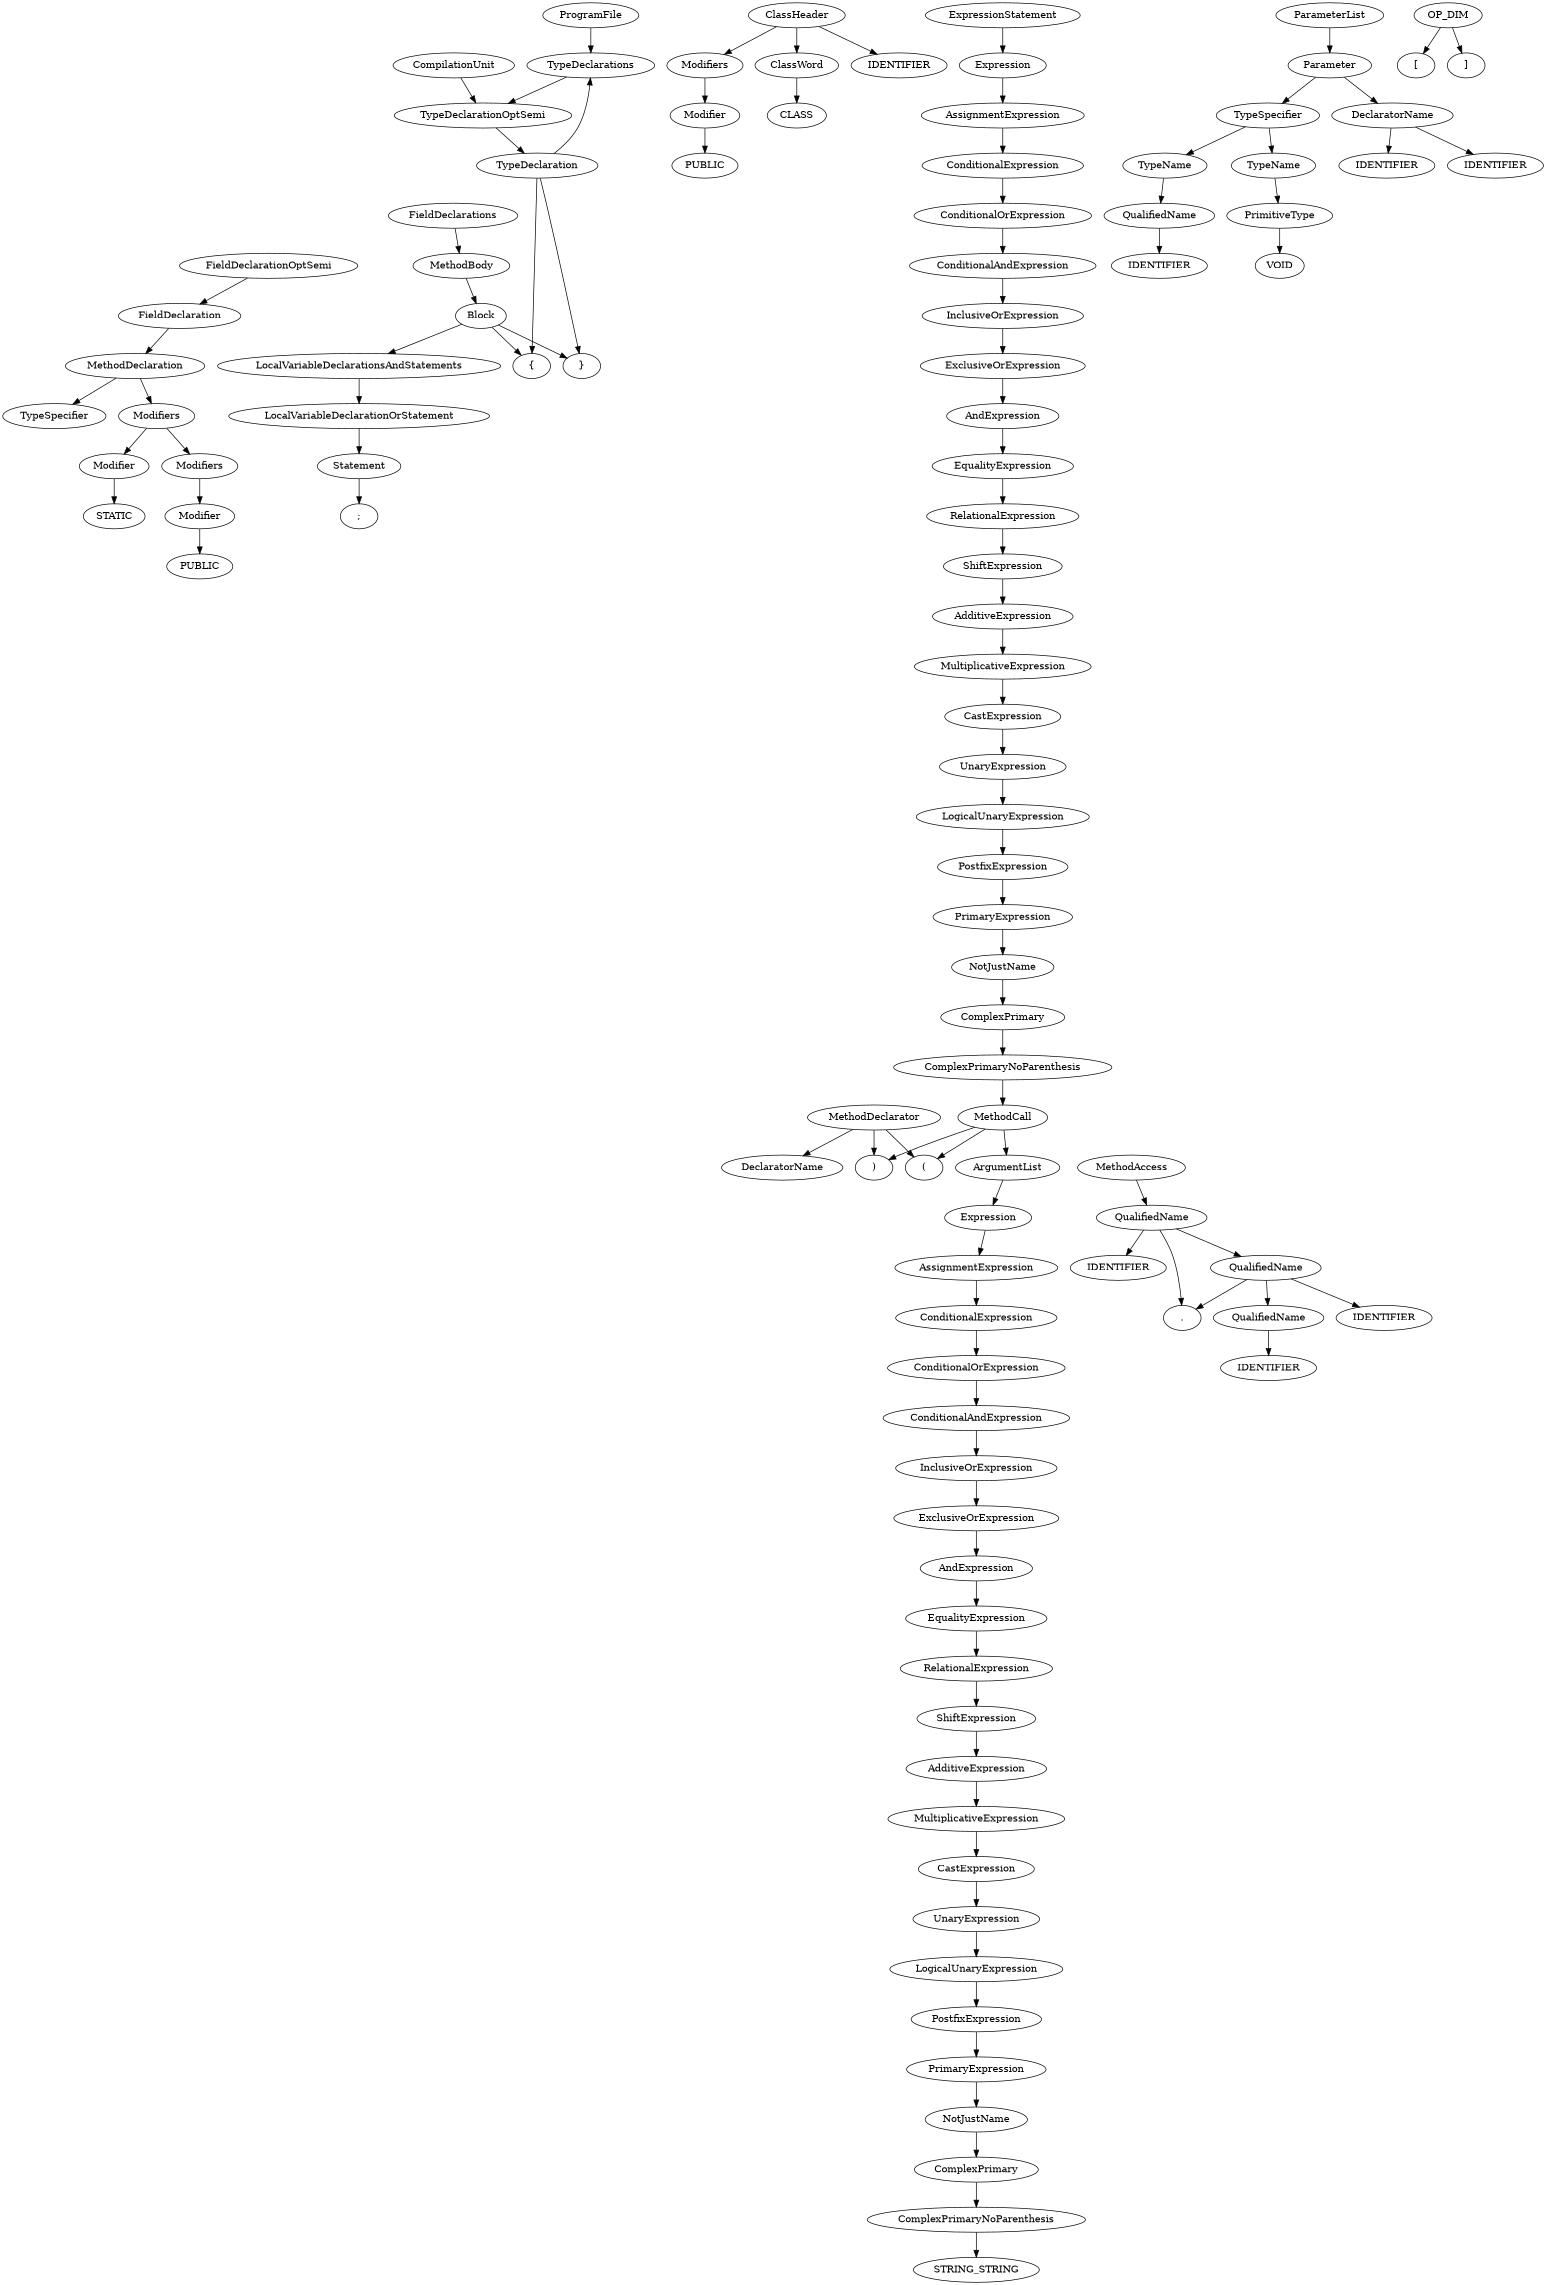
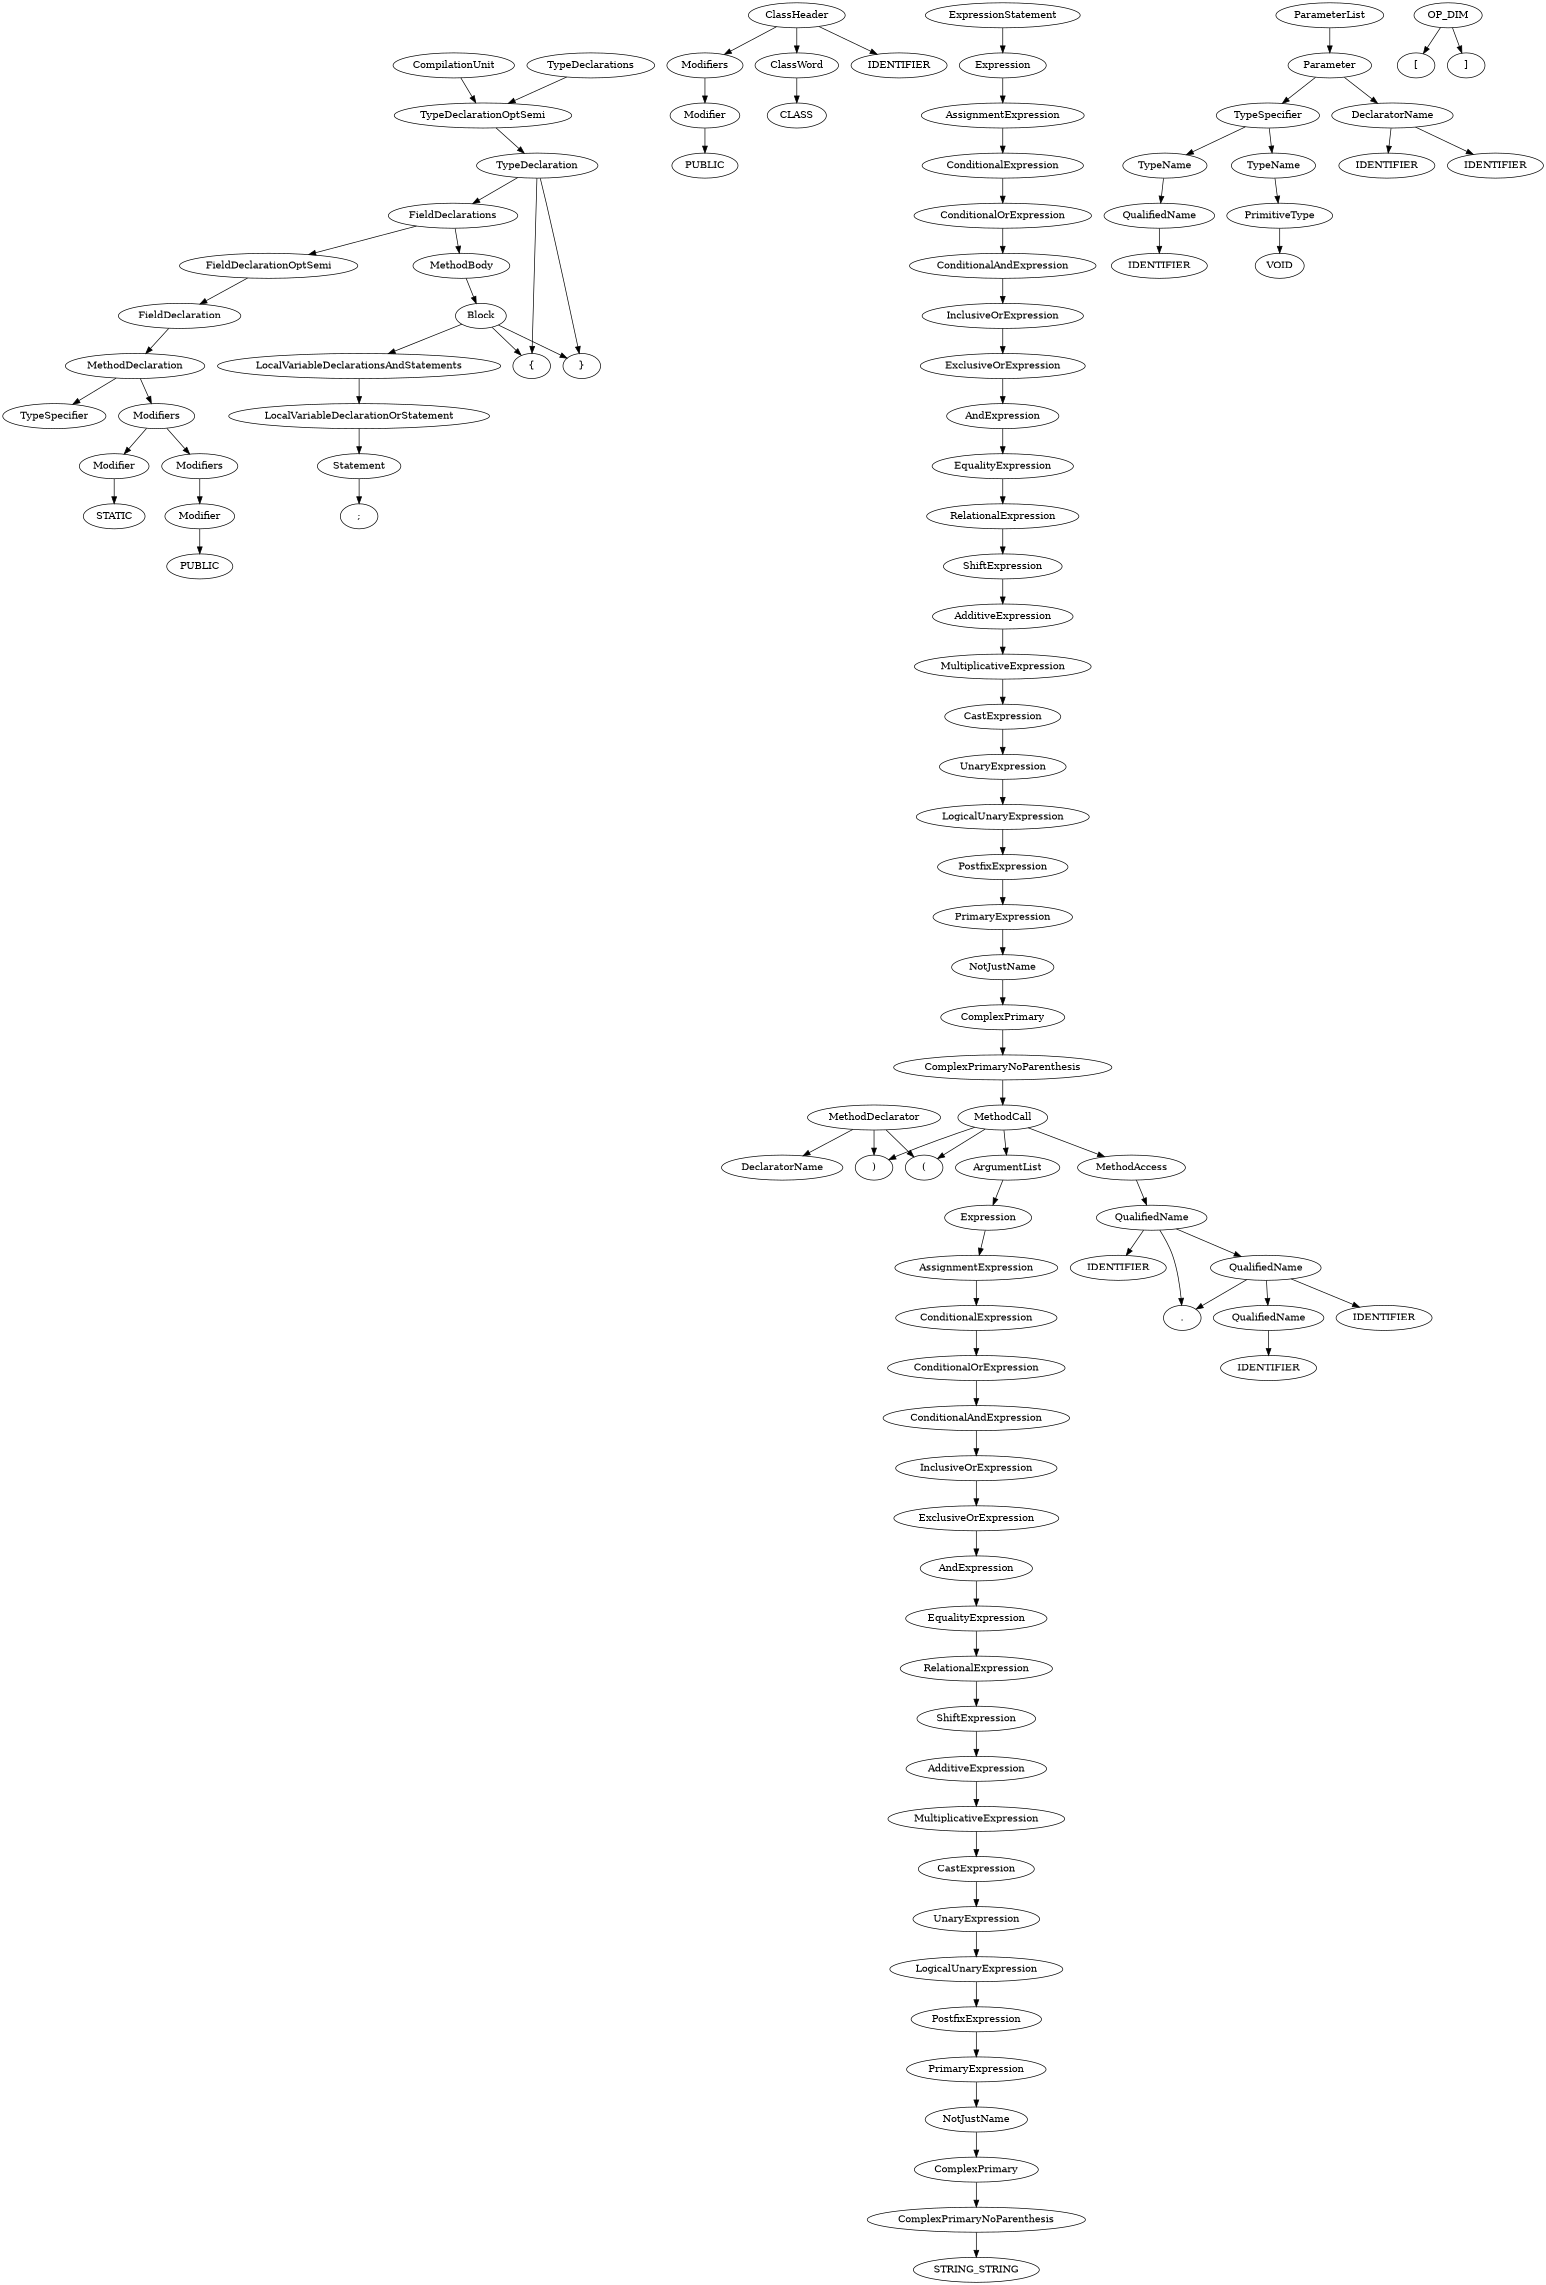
(591, 15) -> none
(580, 124) -> (498, 189)
none -> (366, 239)
none -> (1063, 1141)
